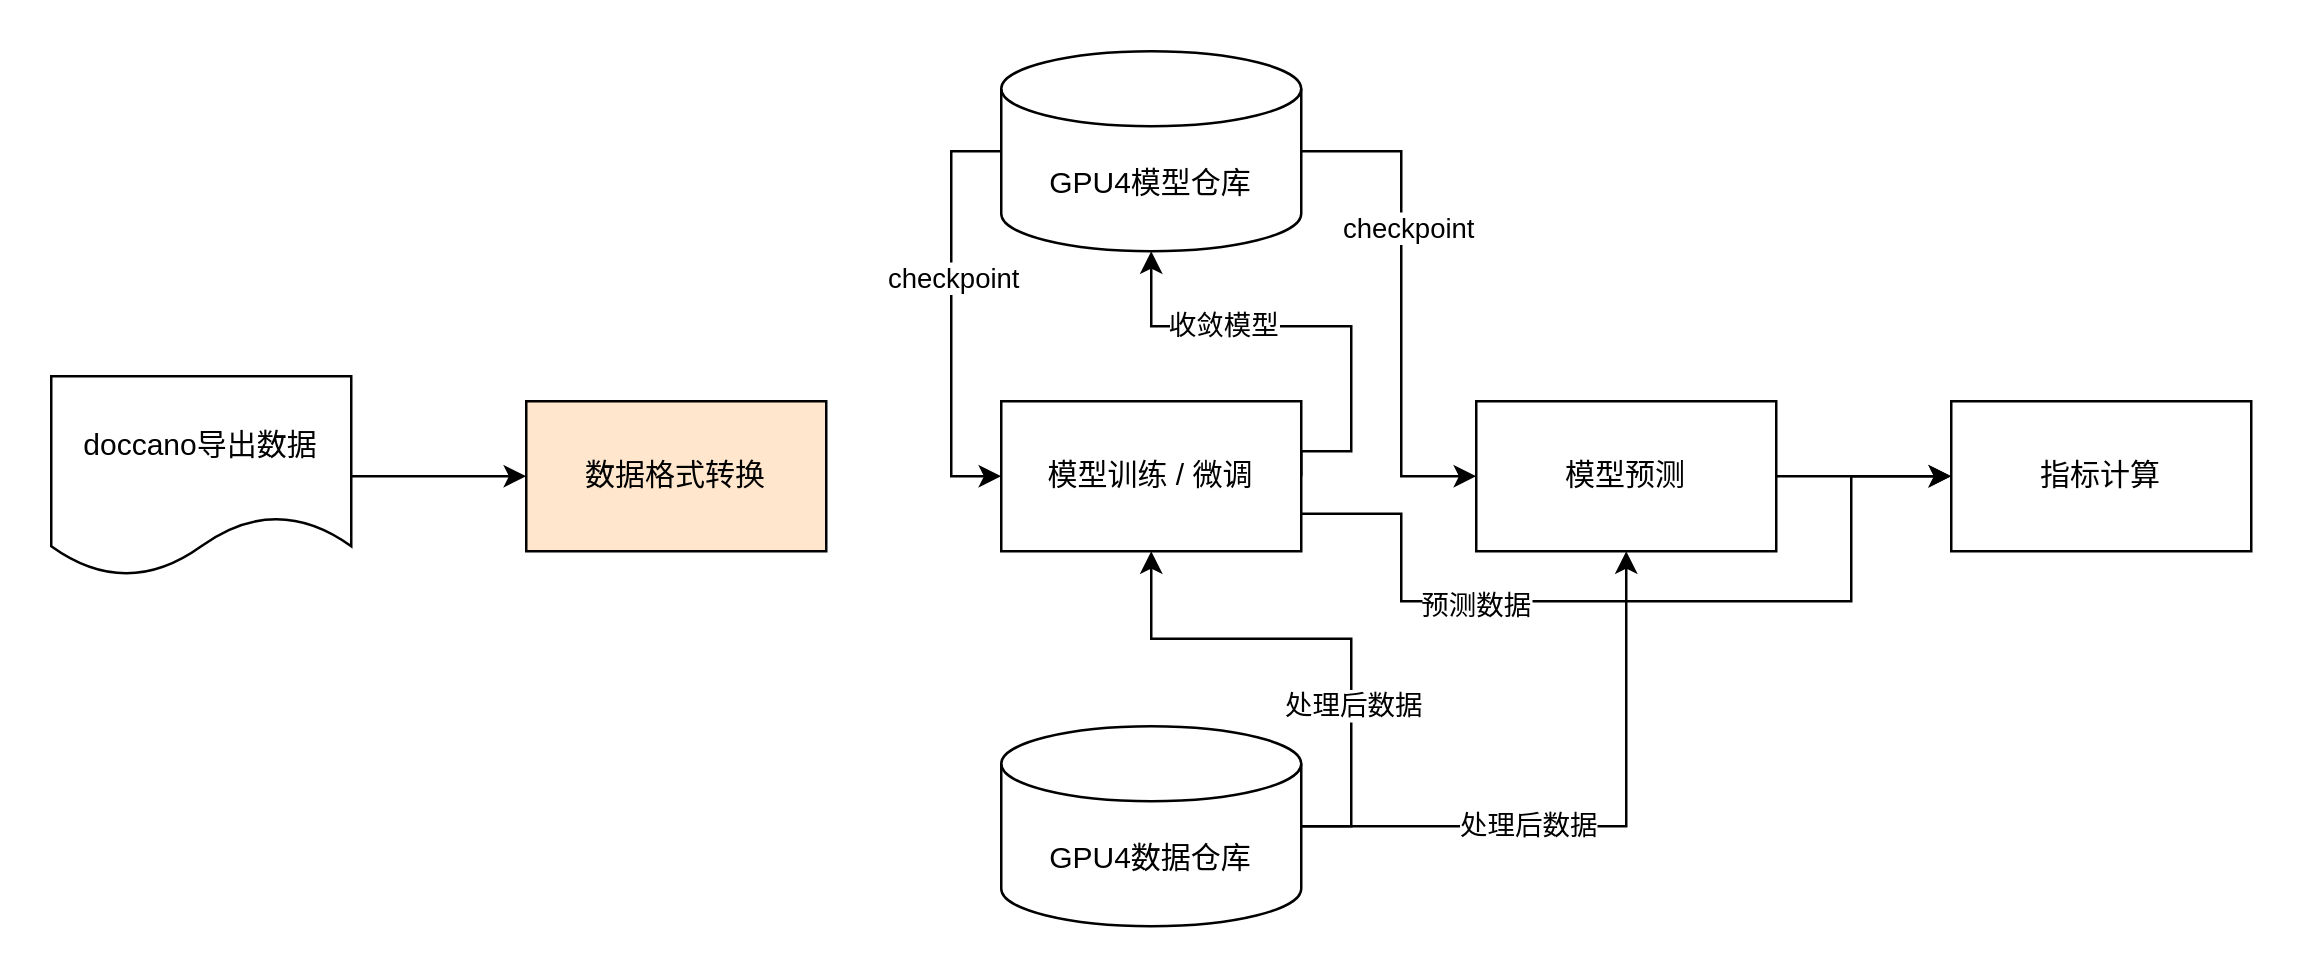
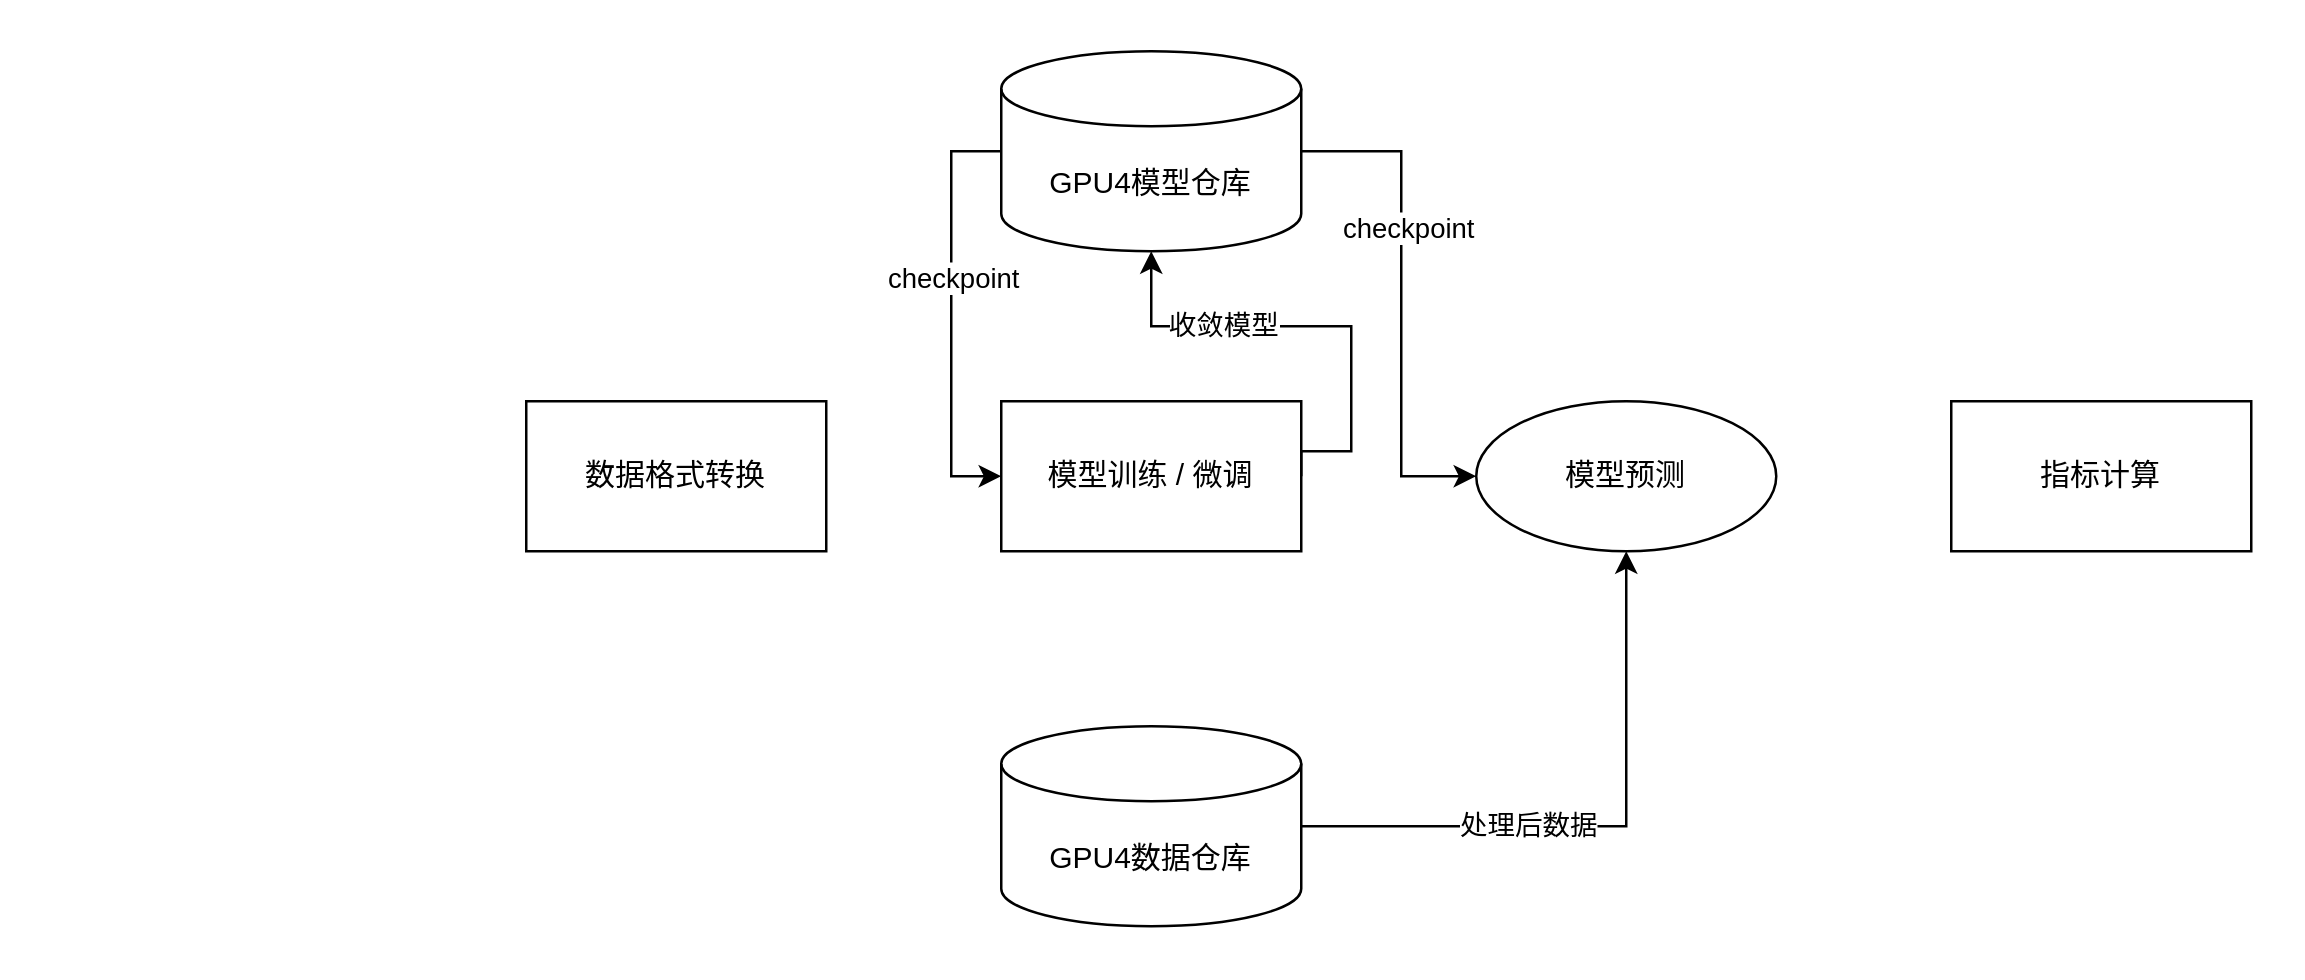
(201, 476) -> none
(430, 476) -> none
(676, 476) -> (676, 476)
(1626, 476) -> (1626, 476)
(1811, 476) -> none
(1417, 601) -> none
(1307, 639) -> none
